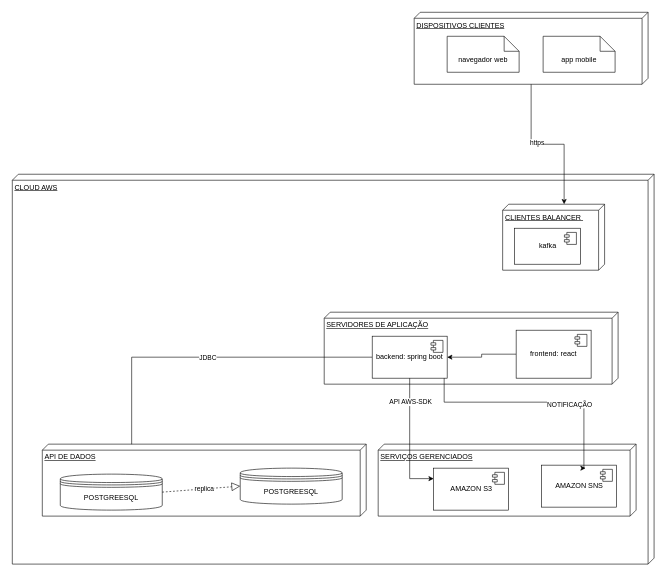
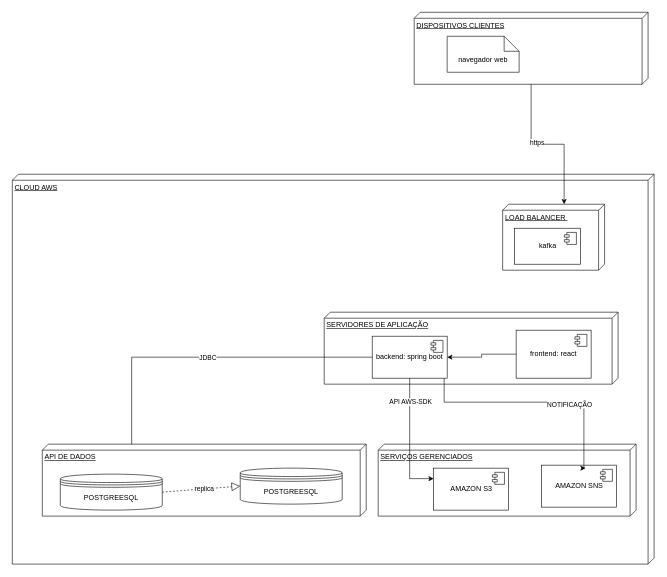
(579, 54) -> none
(539, 218) -> (531, 218)
